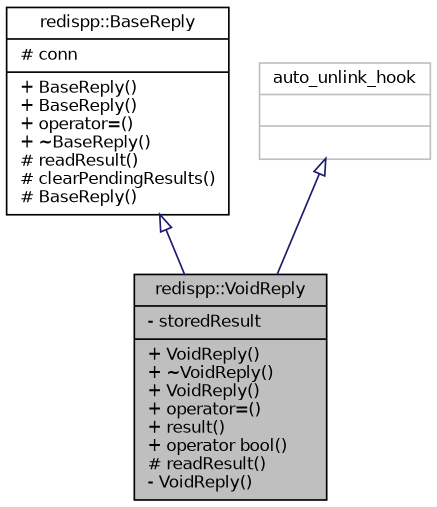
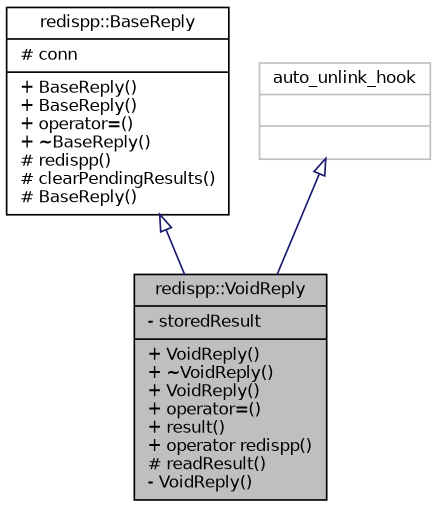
(80, 161) -> (66, 161)
(218, 446) -> (231, 446)
